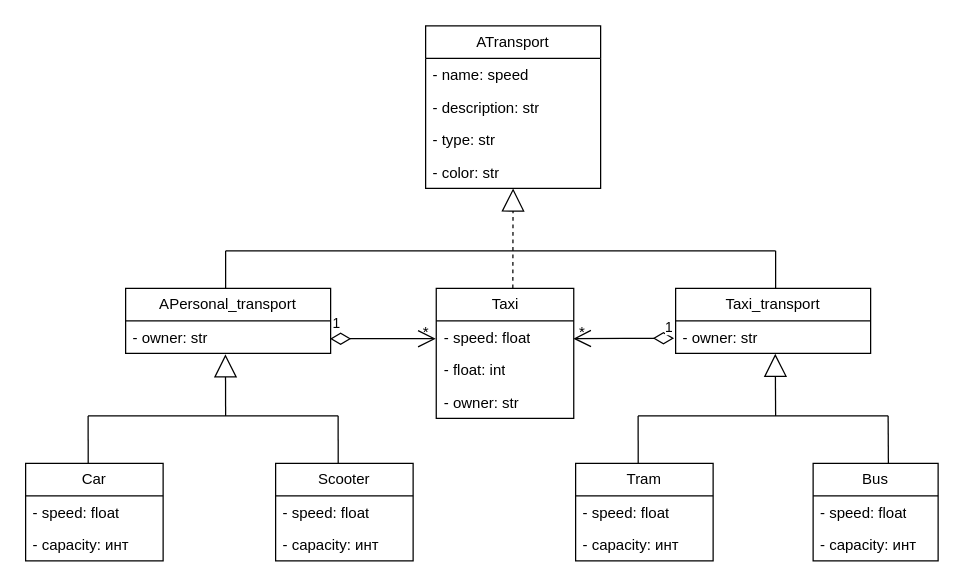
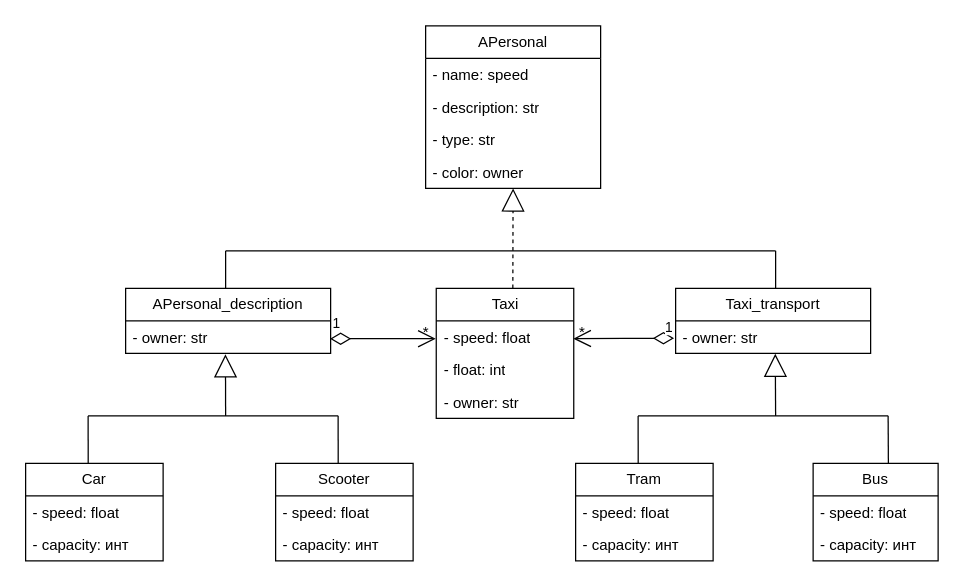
(513, 42) -> (513, 42)
(476, 173) -> (484, 173)
(228, 304) -> (228, 304)
